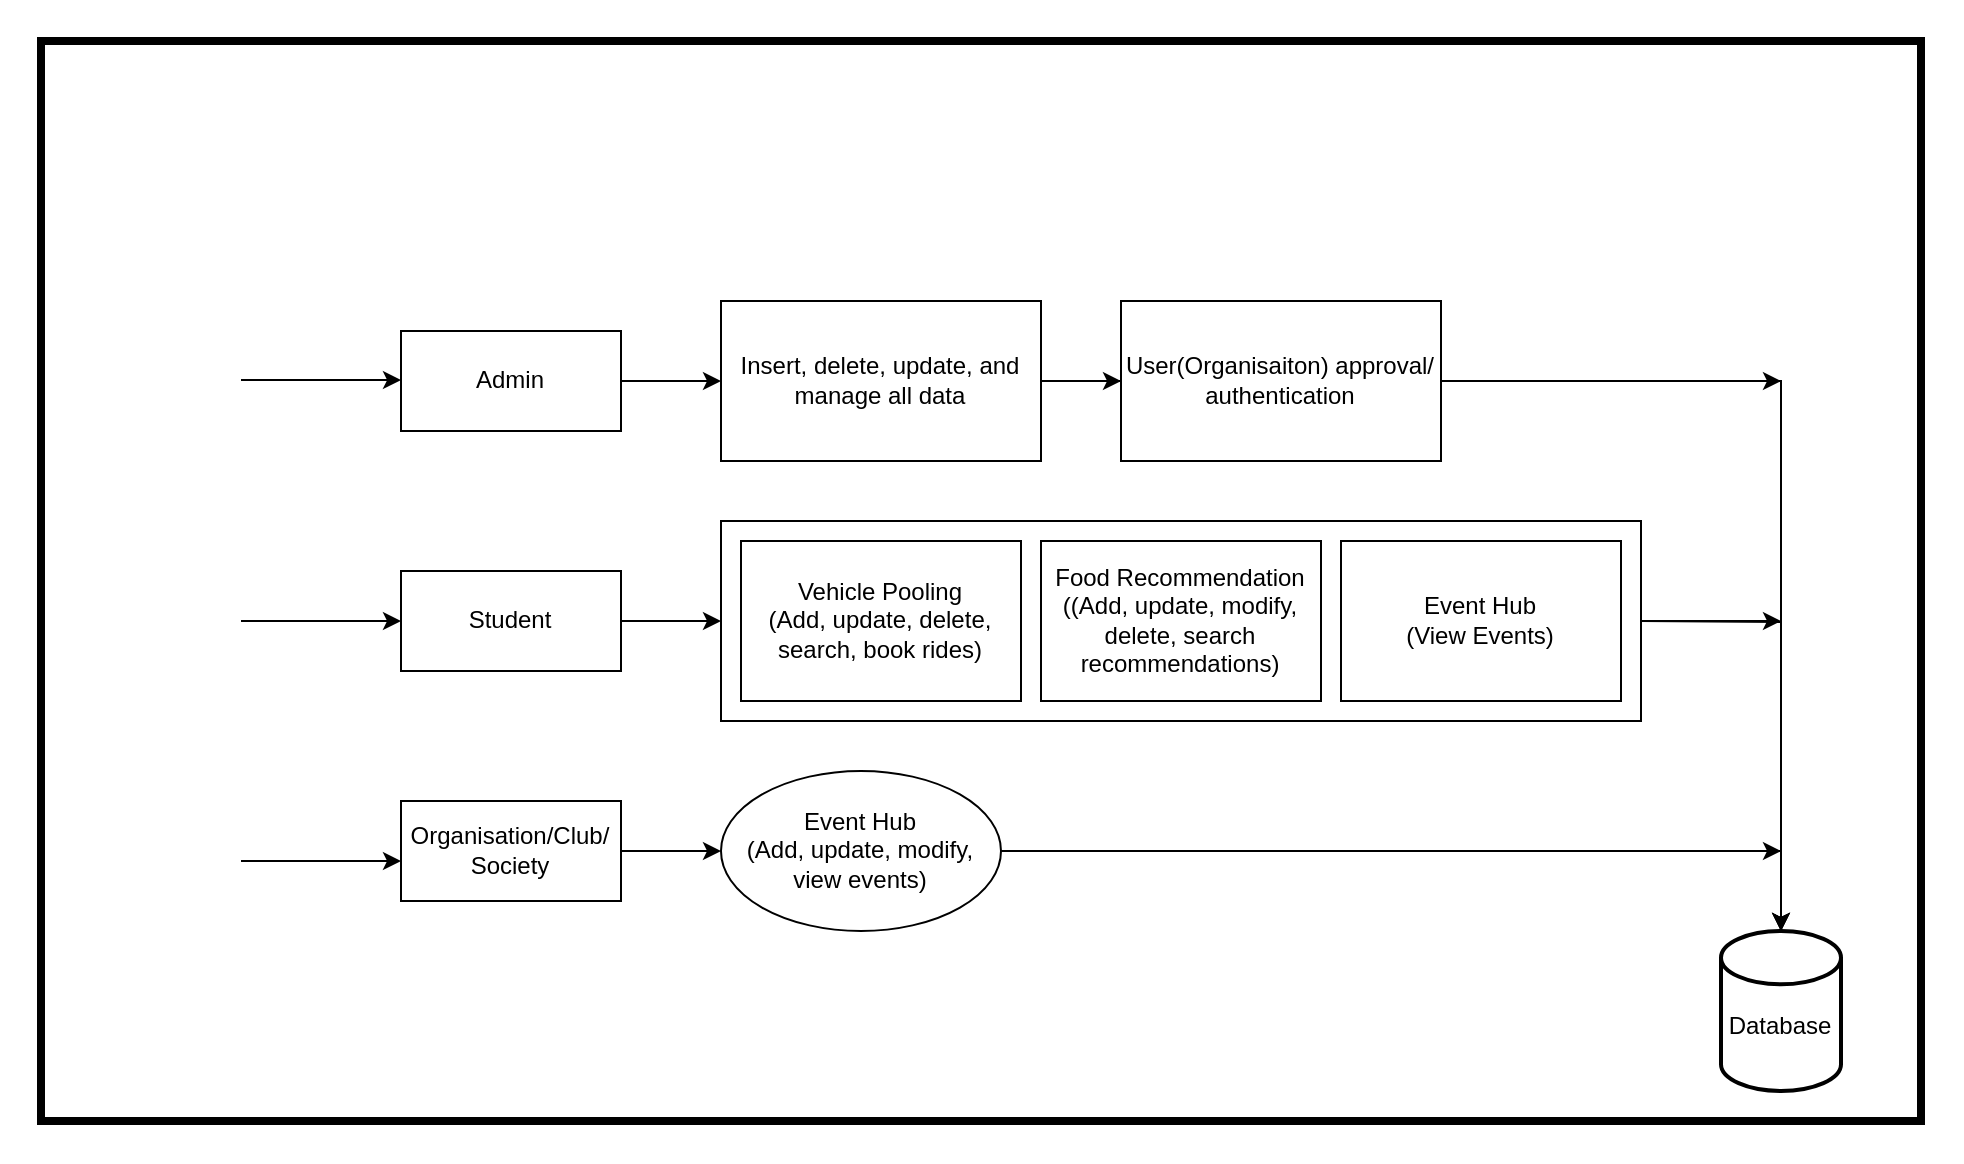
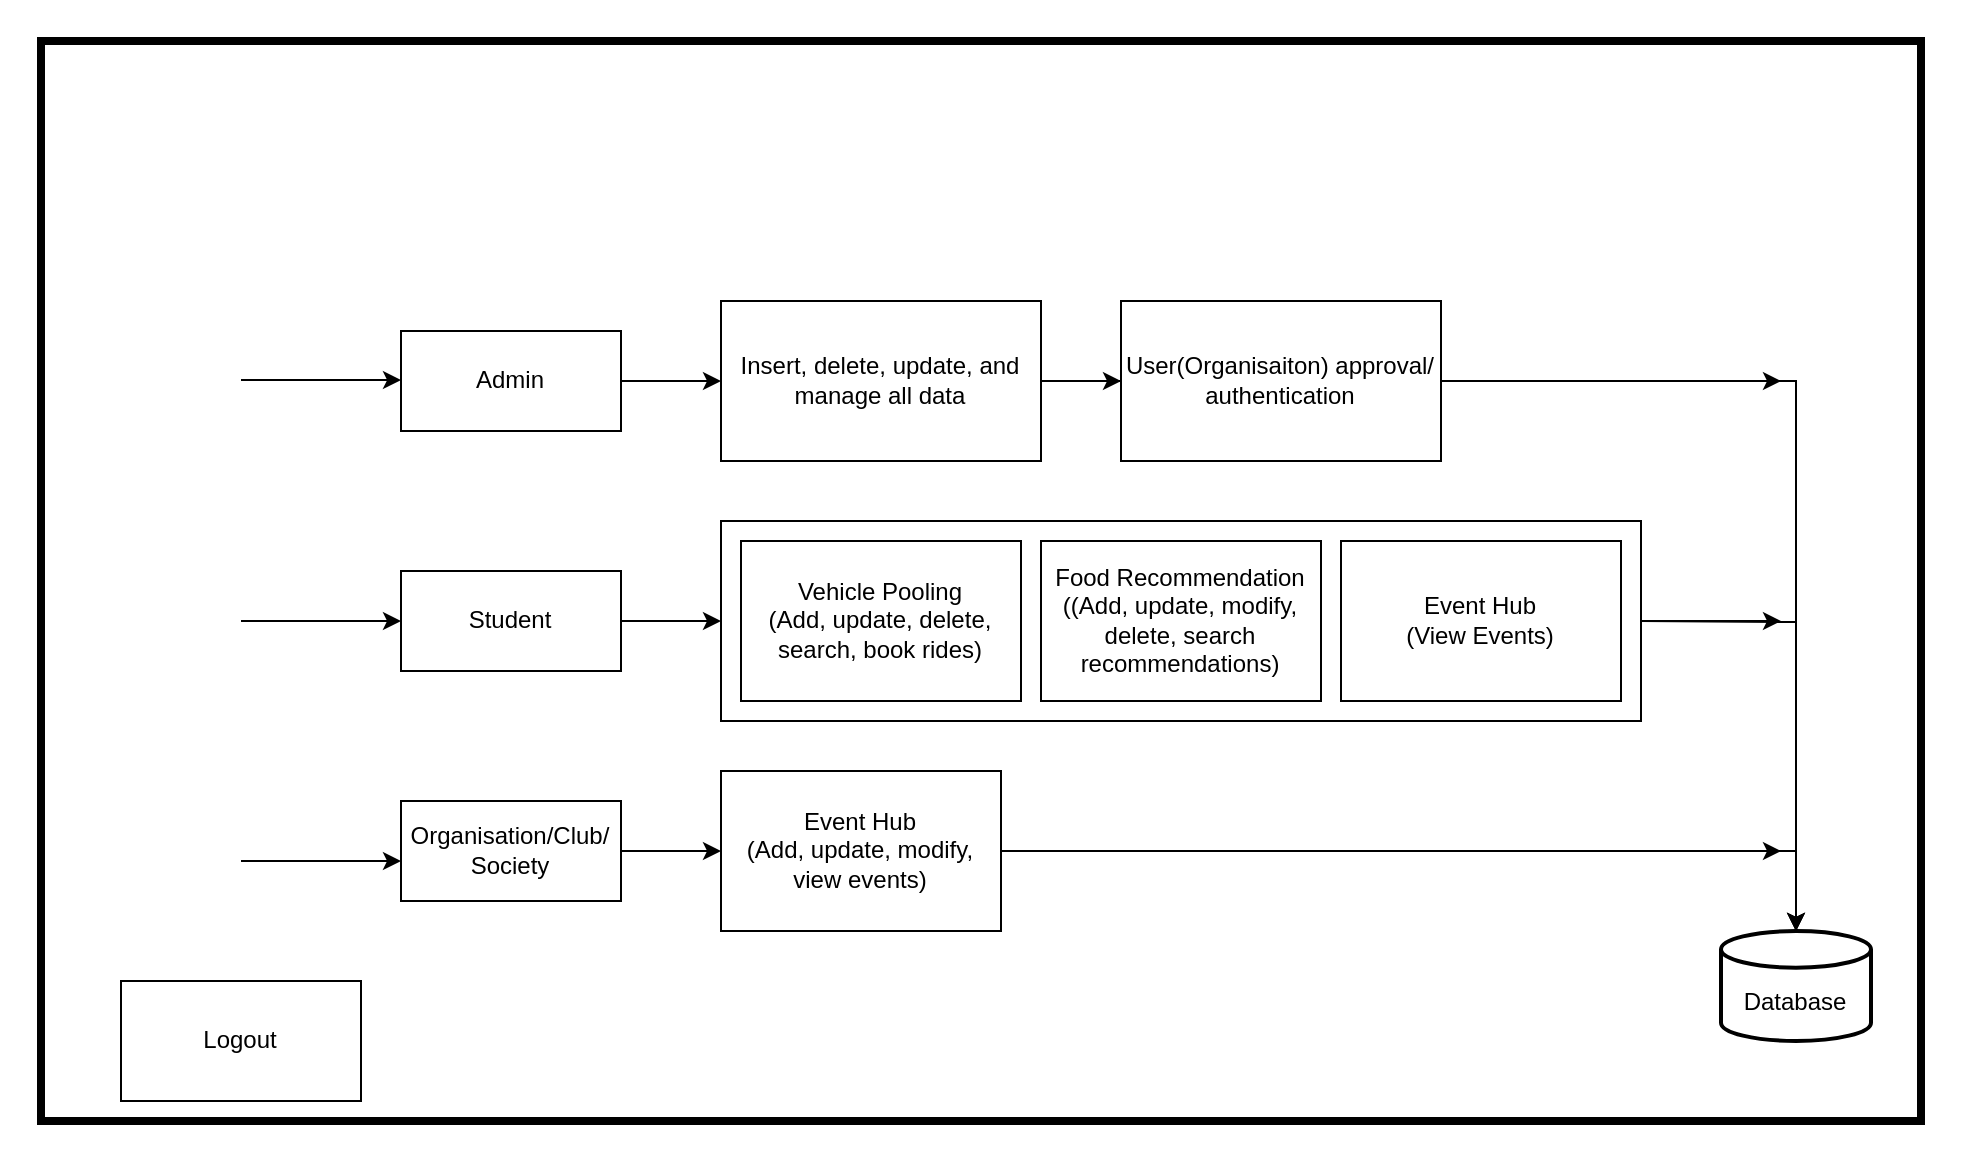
(861, 851) -> (861, 851)
(1781, 1011) -> (1796, 986)
none -> (241, 1041)
